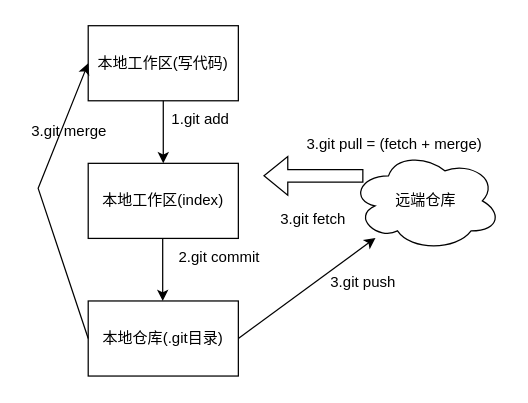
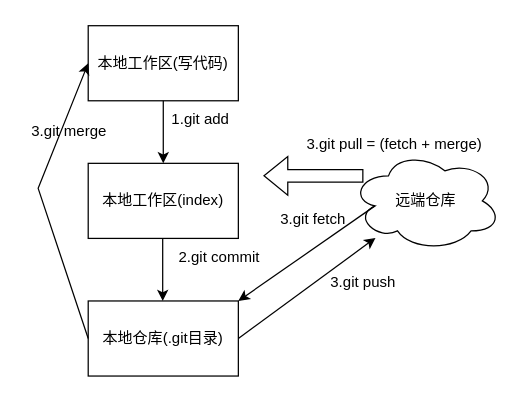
none -> (306, 253)
